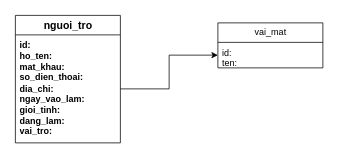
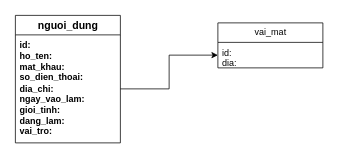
(68, 25) -> (68, 25)
(231, 58) -> (230, 58)
